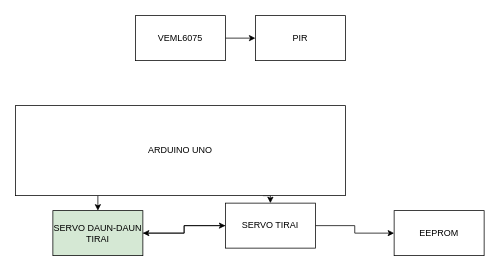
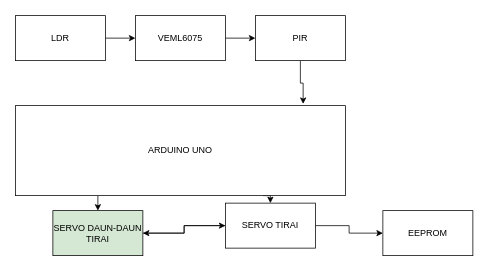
none -> (60, 38)
none -> (129, 38)
none -> (300, 74)
(439, 233) -> (428, 233)
